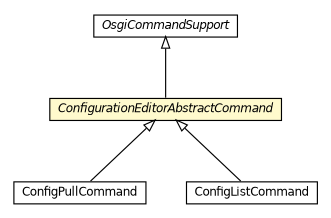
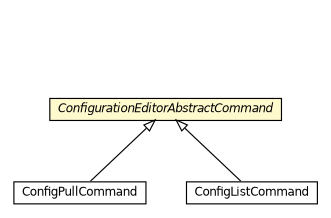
(166, 25) -> none
